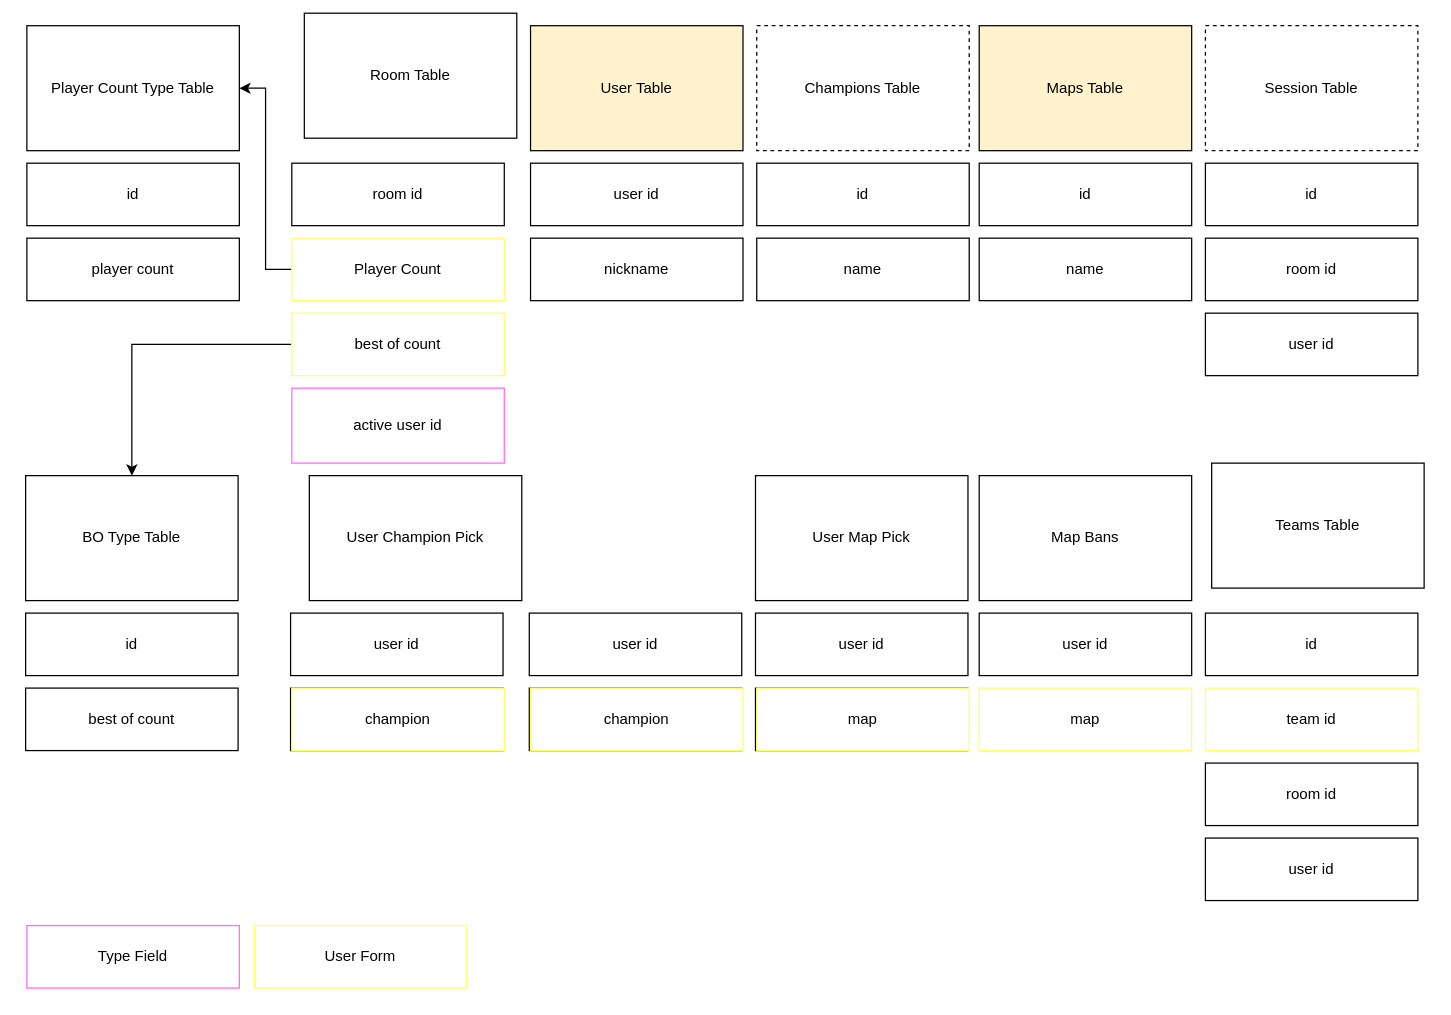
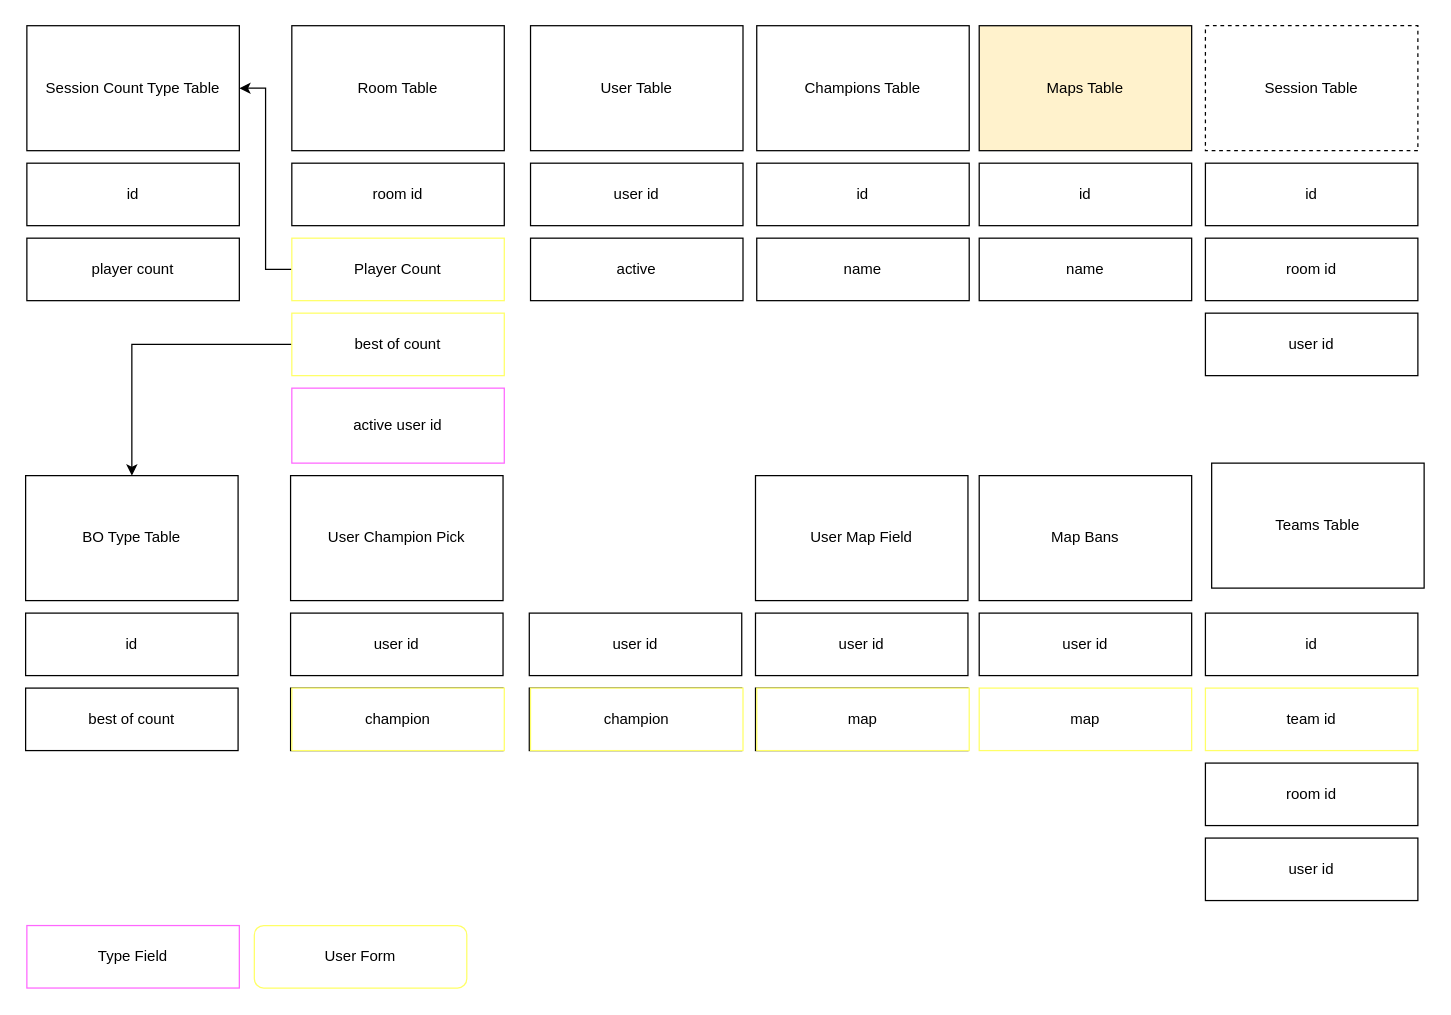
(411, 76) -> (398, 88)
(133, 88) -> (133, 88)
(637, 88) -> (637, 88)
(863, 88) -> (863, 88)
(637, 269) -> (637, 269)
(416, 538) -> (397, 538)
(862, 538) -> (862, 538)
(361, 957) -> (361, 957)
